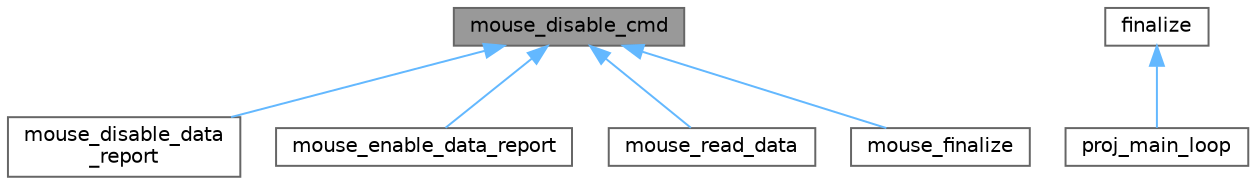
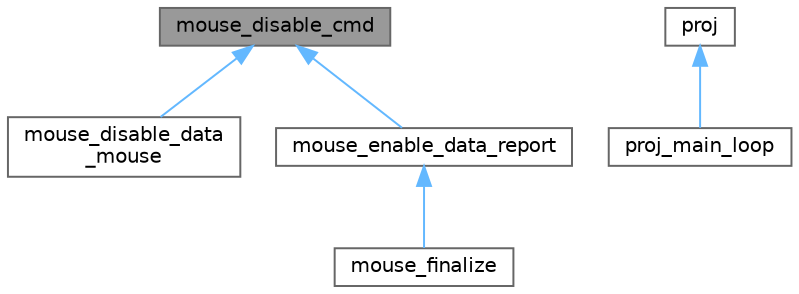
(1157, 27) -> (700, 27)
(764, 90) -> (424, 217)
(124, 147) -> (124, 147)
(712, 147) -> none
